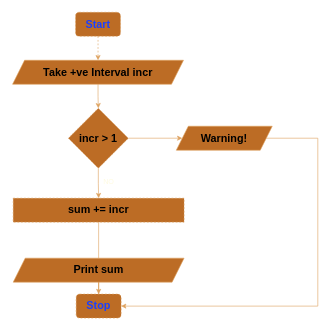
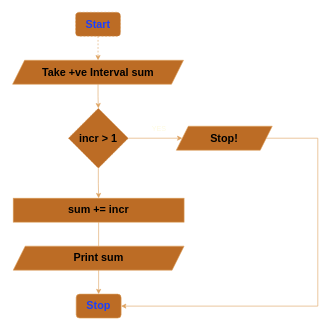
(98, 72) -> (98, 72)
none -> (159, 129)
(224, 138) -> (224, 138)
(108, 182) -> none
(98, 210) -> (98, 210)
(98, 270) -> (98, 258)
(98, 306) -> (98, 306)
